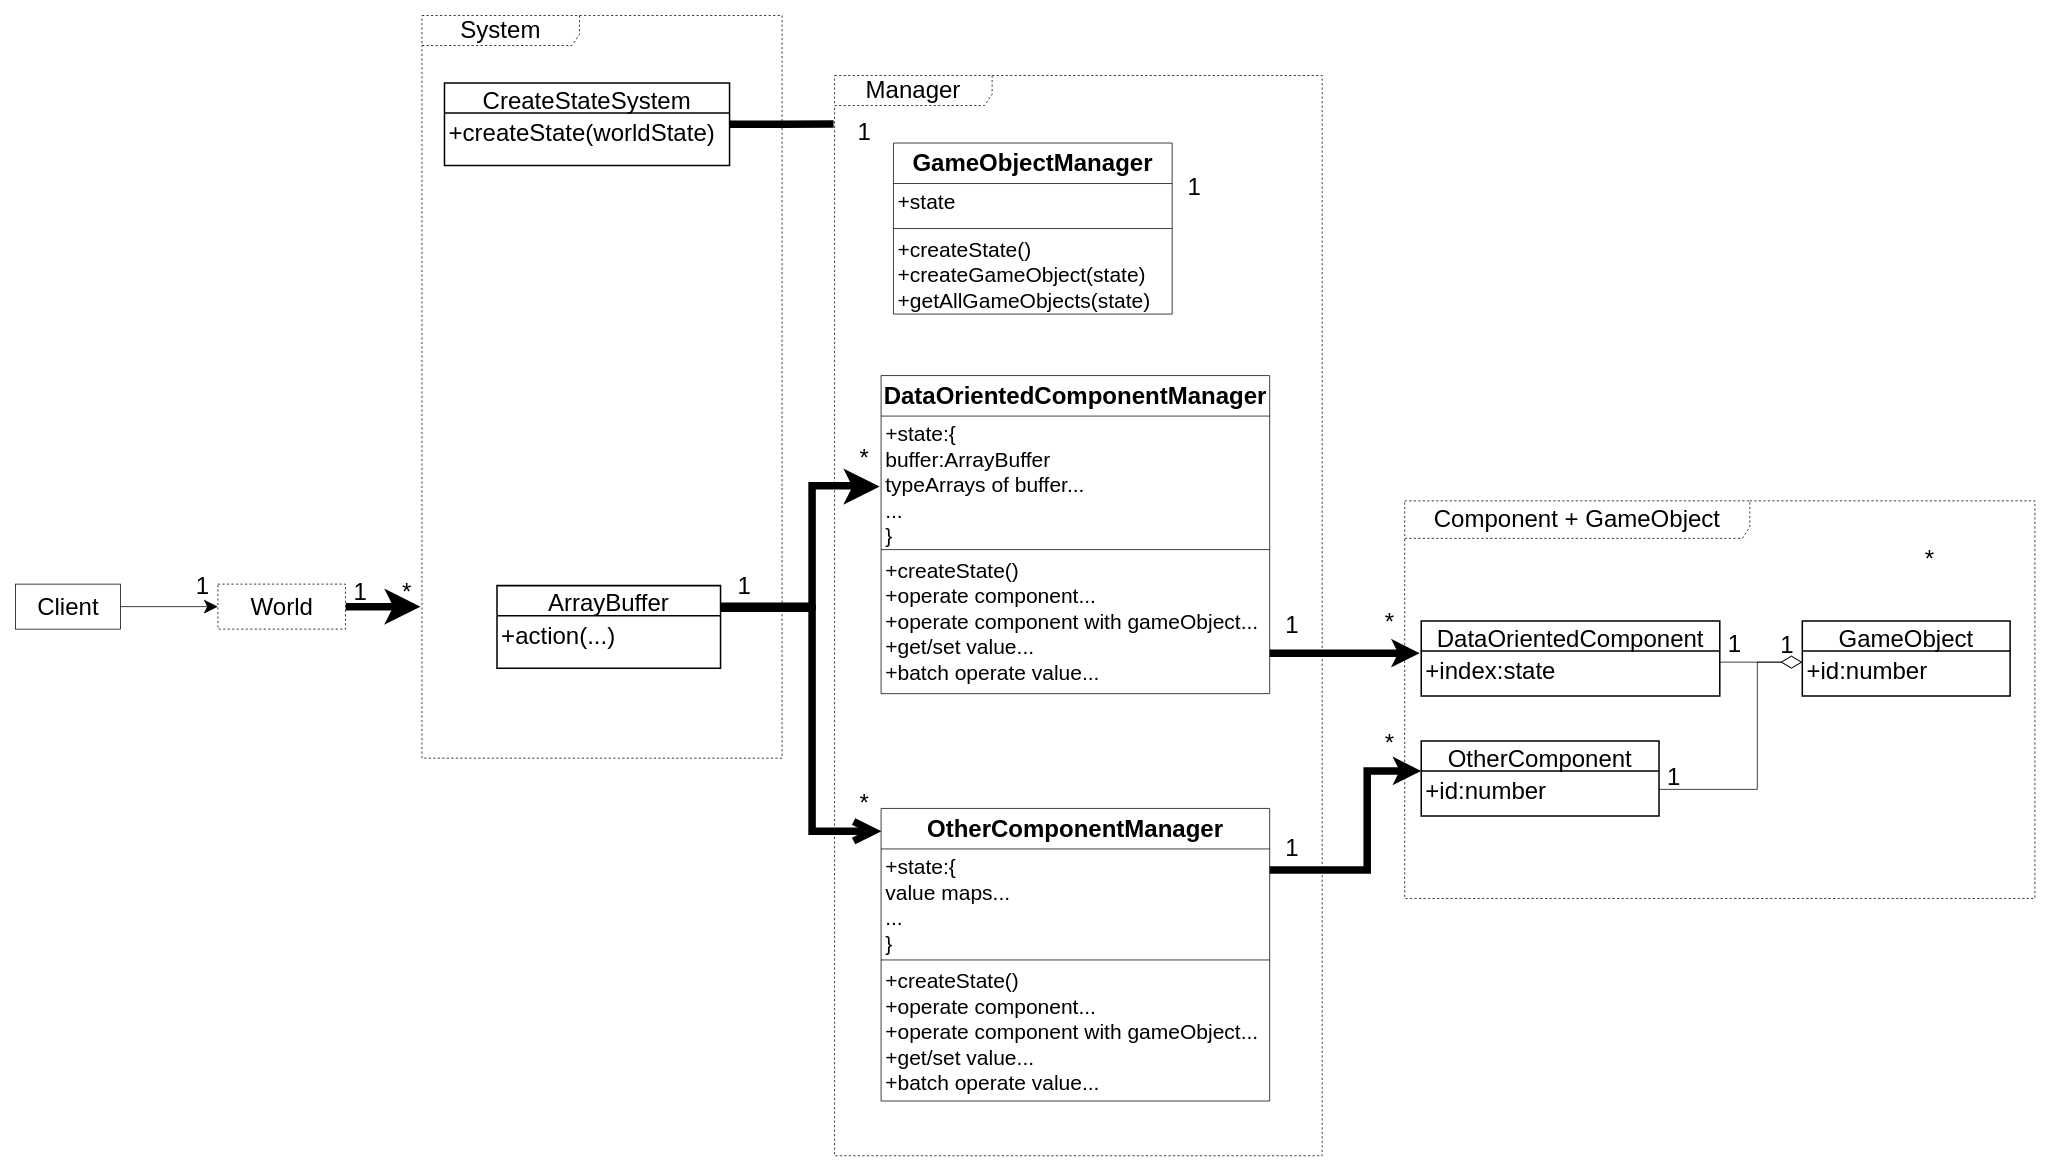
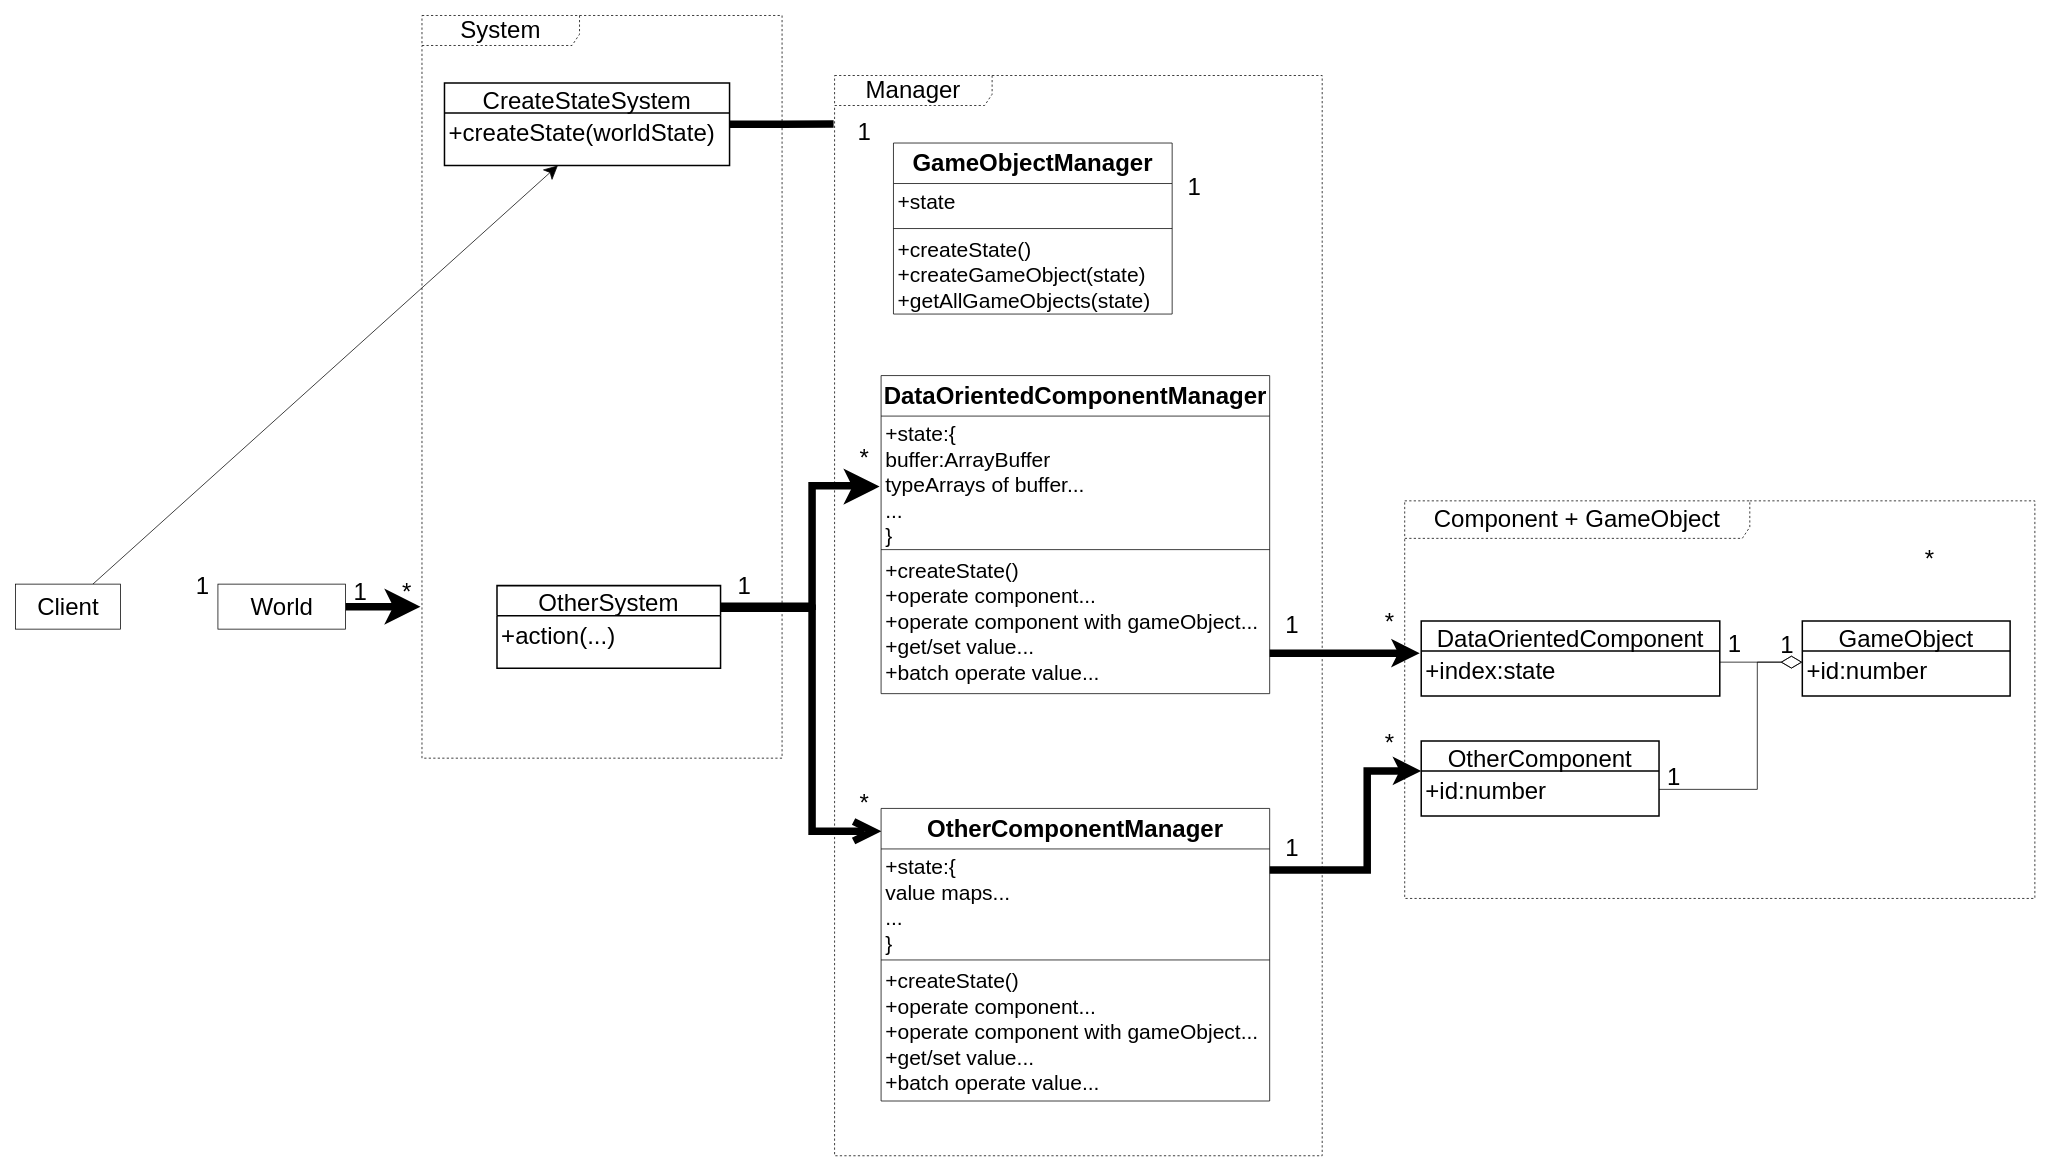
(608, 603) -> (608, 603)
(163, 606) -> (321, 378)
(282, 606) -> (282, 606)
